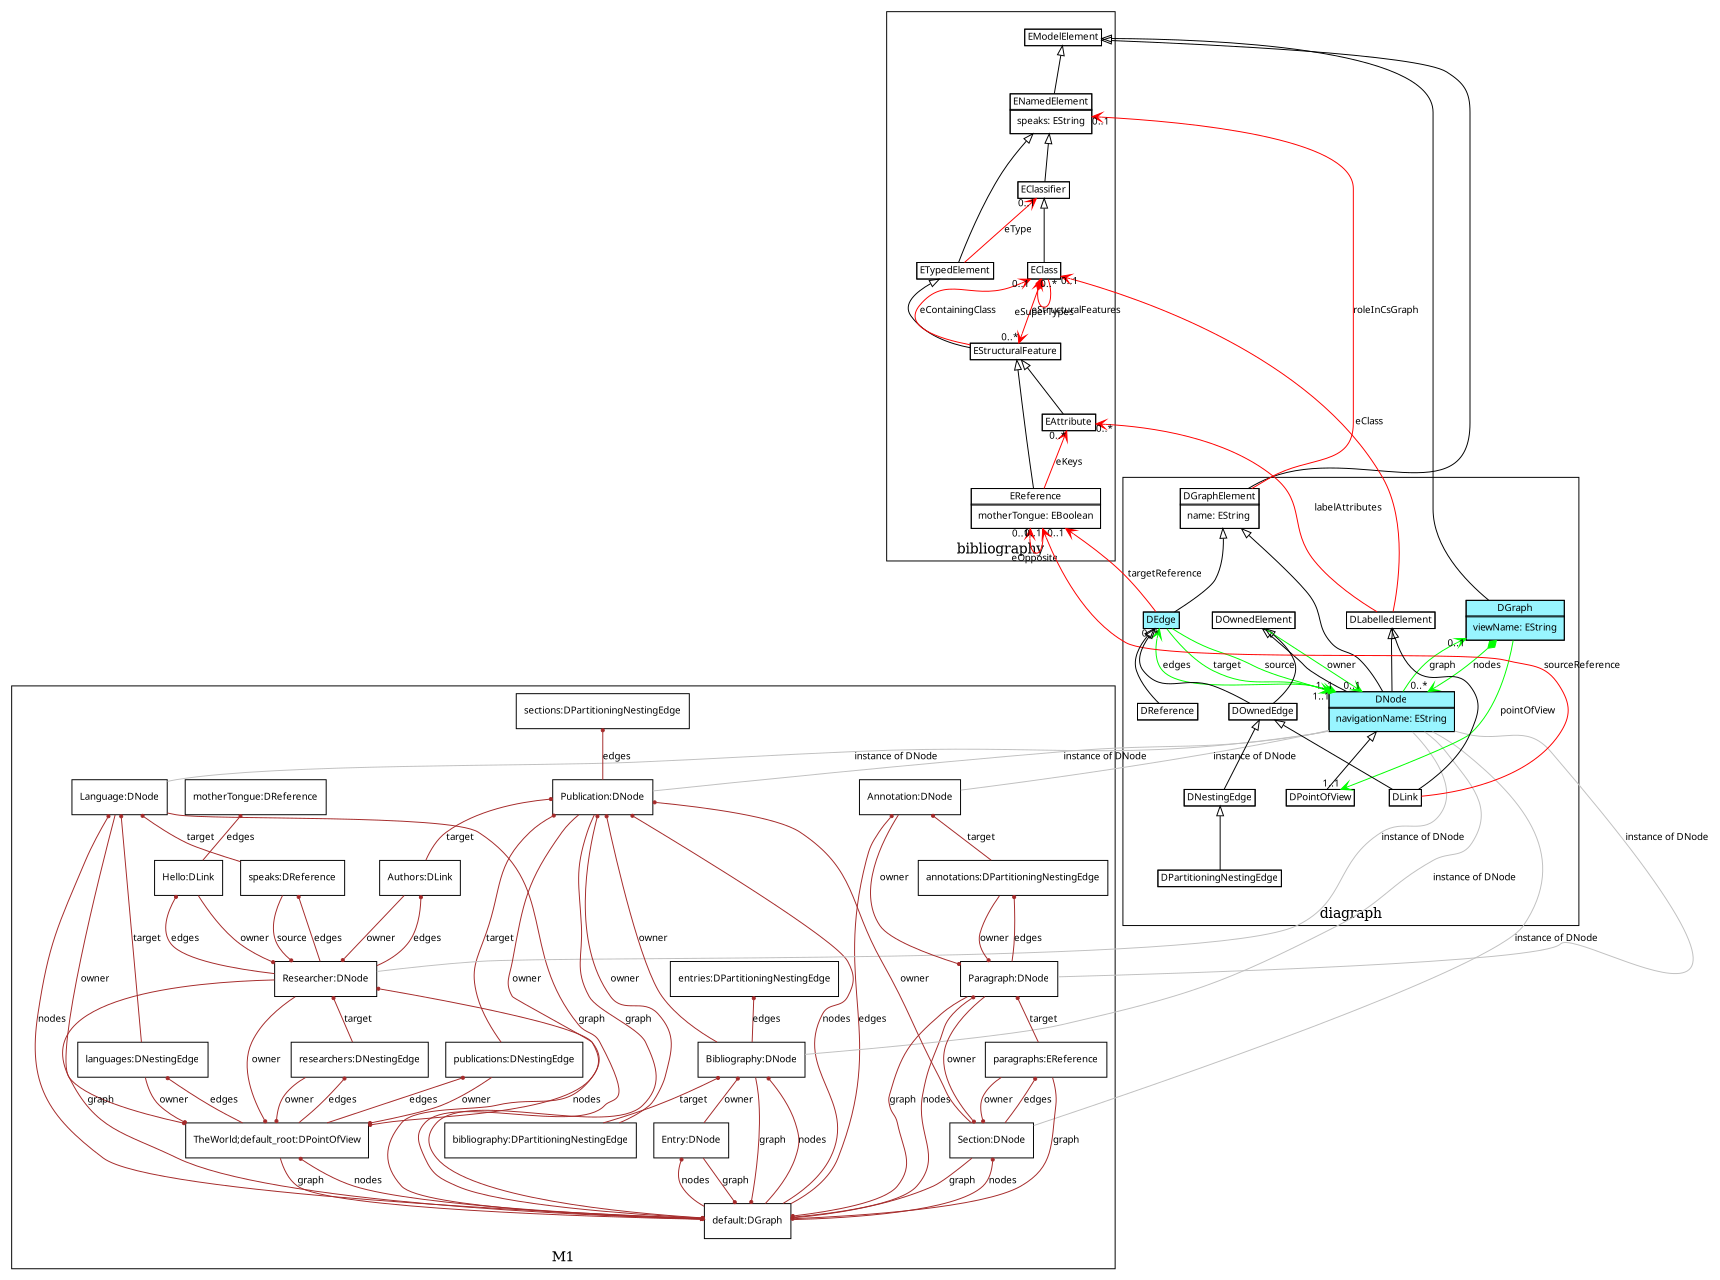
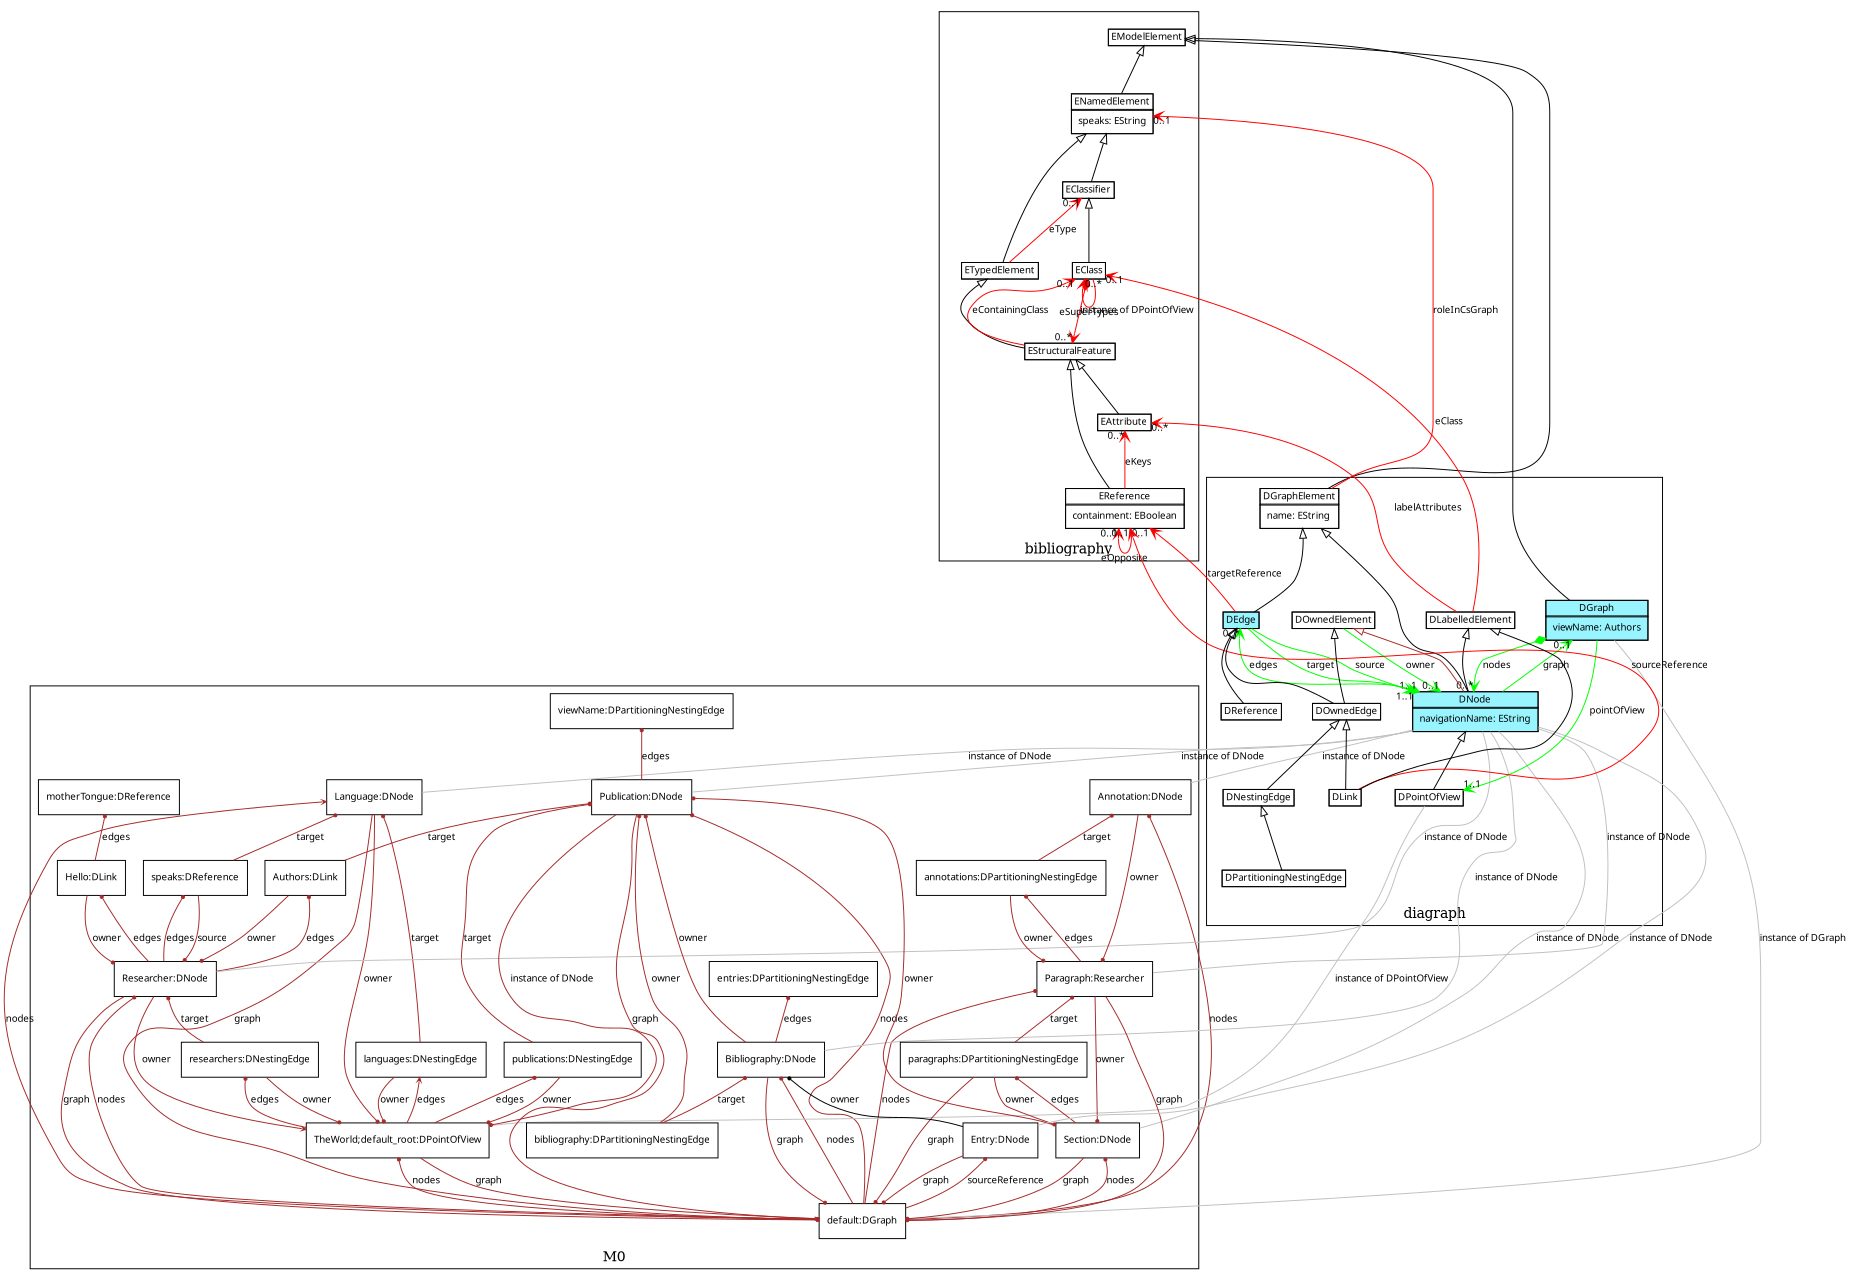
(1076, 311) -> (1140, 311)
(1036, 516) -> (1125, 516)
(1515, 628) -> (1597, 628)
(1306, 667) -> (1406, 647)
(603, 711) -> (642, 711)
(527, 979) -> (556, 979)
(1009, 979) -> (1095, 979)
none -> (1507, 1016)
(873, 1019) -> (1224, 1019)
(249, 1051) -> (177, 1099)
(1046, 1060) -> (994, 1060)
(720, 1101) -> (837, 1108)
(205, 1102) -> (415, 1103)
none -> (979, 1116)
none -> (1605, 1176)
(696, 1181) -> (1006, 1181)
(213, 1184) -> (99, 1185)
(563, 1258) -> (614, 1258)
